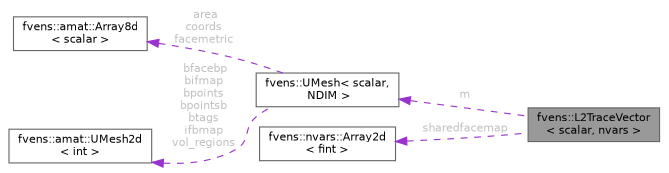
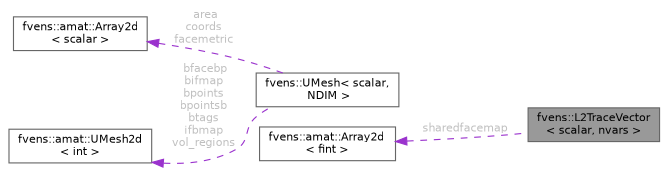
(80, 34) -> (80, 34)
(469, 108) -> none
(328, 144) -> (328, 144)
